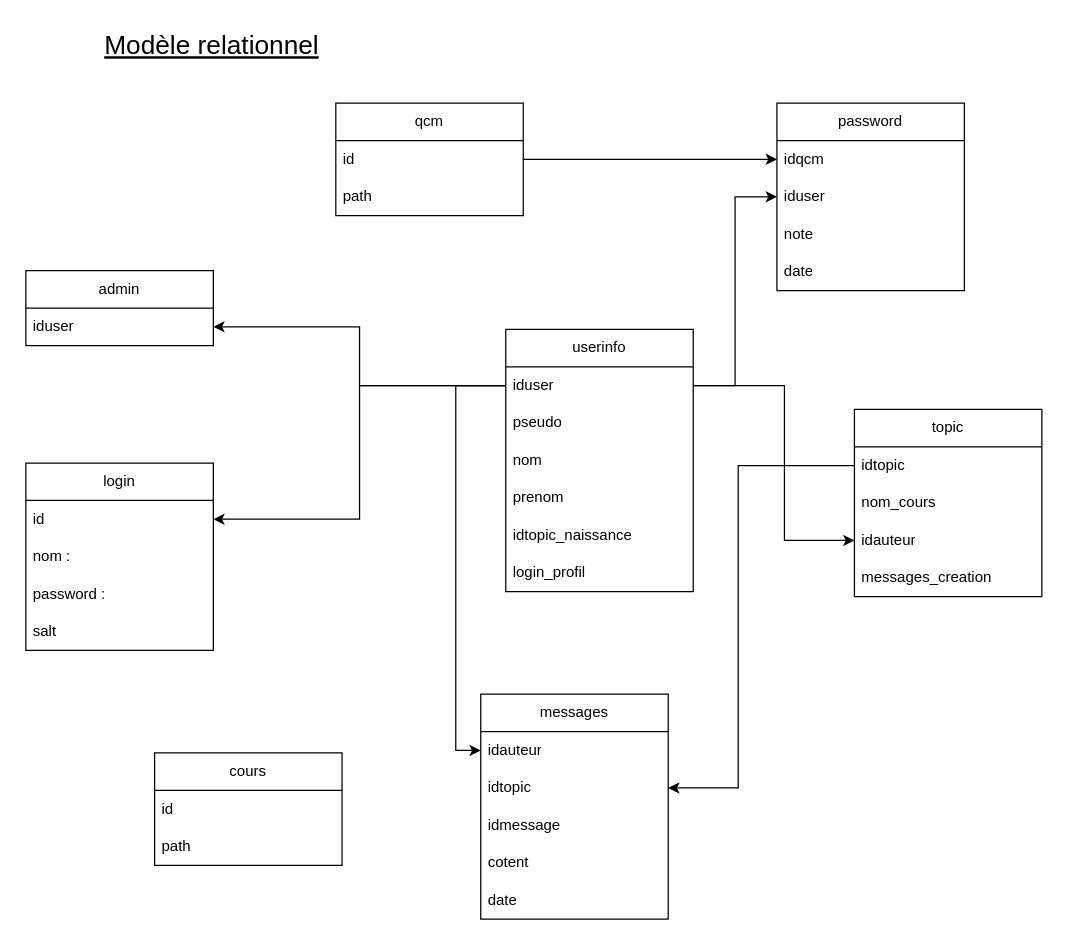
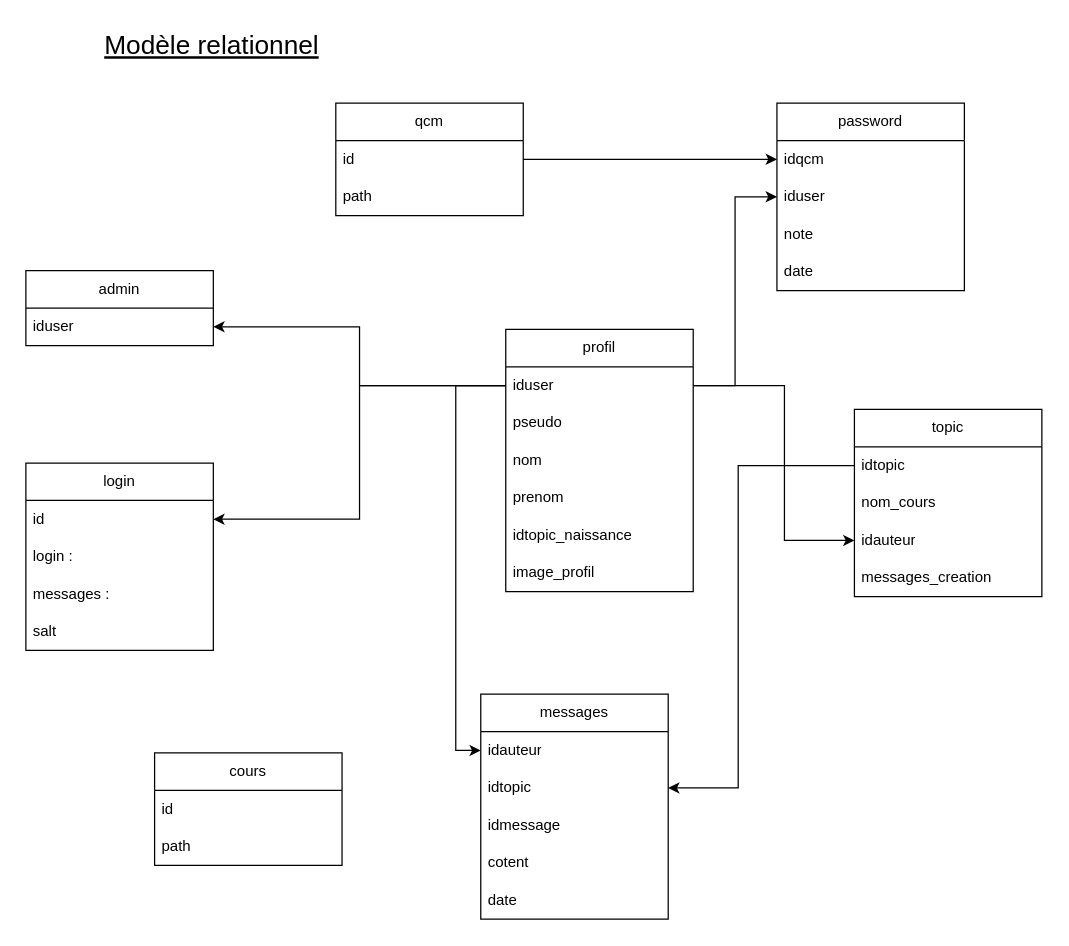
(599, 348) -> (599, 348)
(50, 557) -> (55, 557)
(556, 573) -> (558, 573)
(71, 594) -> (71, 594)
